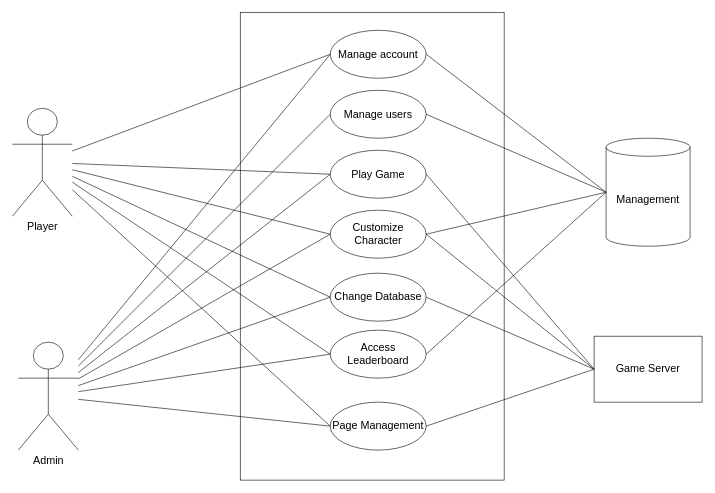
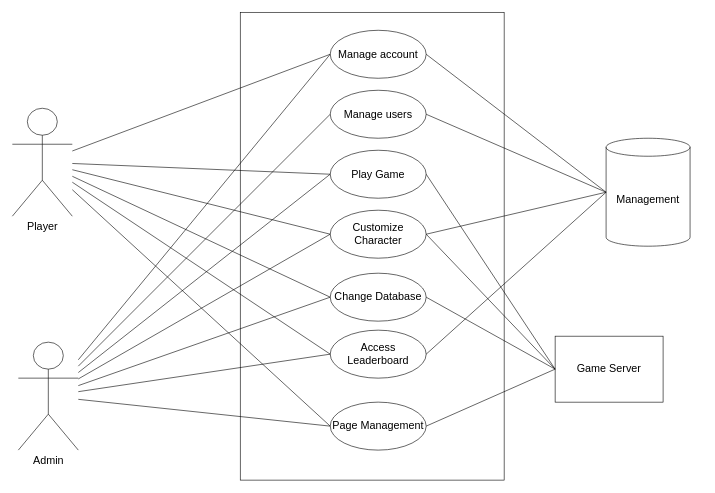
(648, 369) -> (609, 369)
